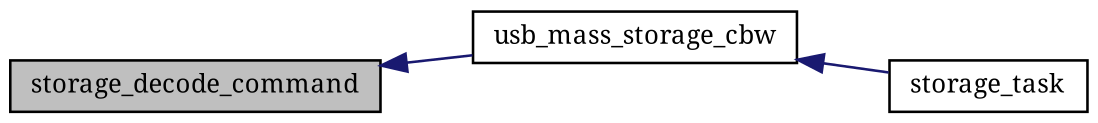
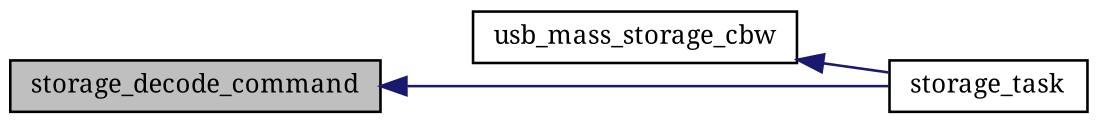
(440, 59) -> (648, 86)
